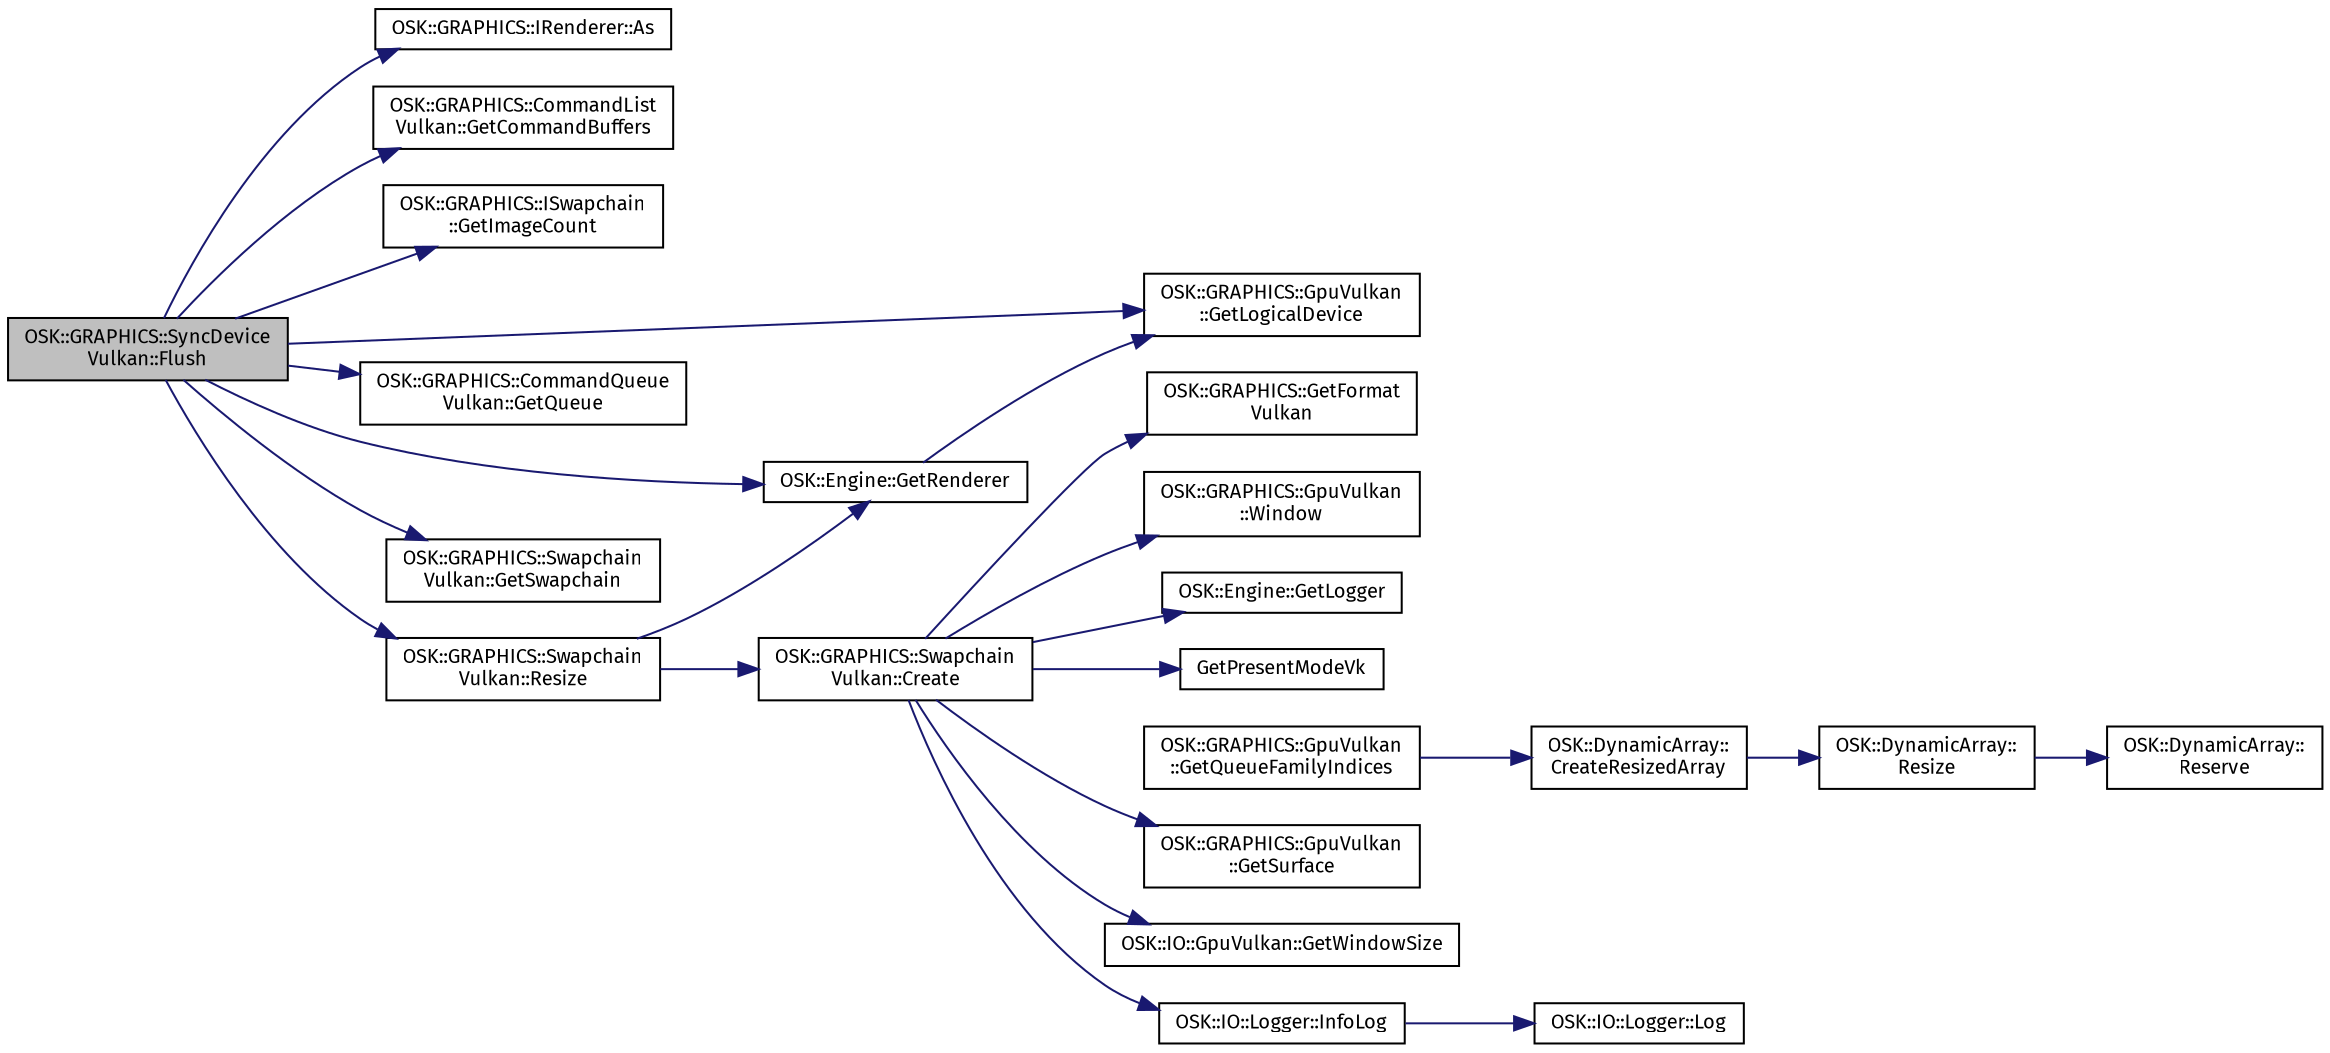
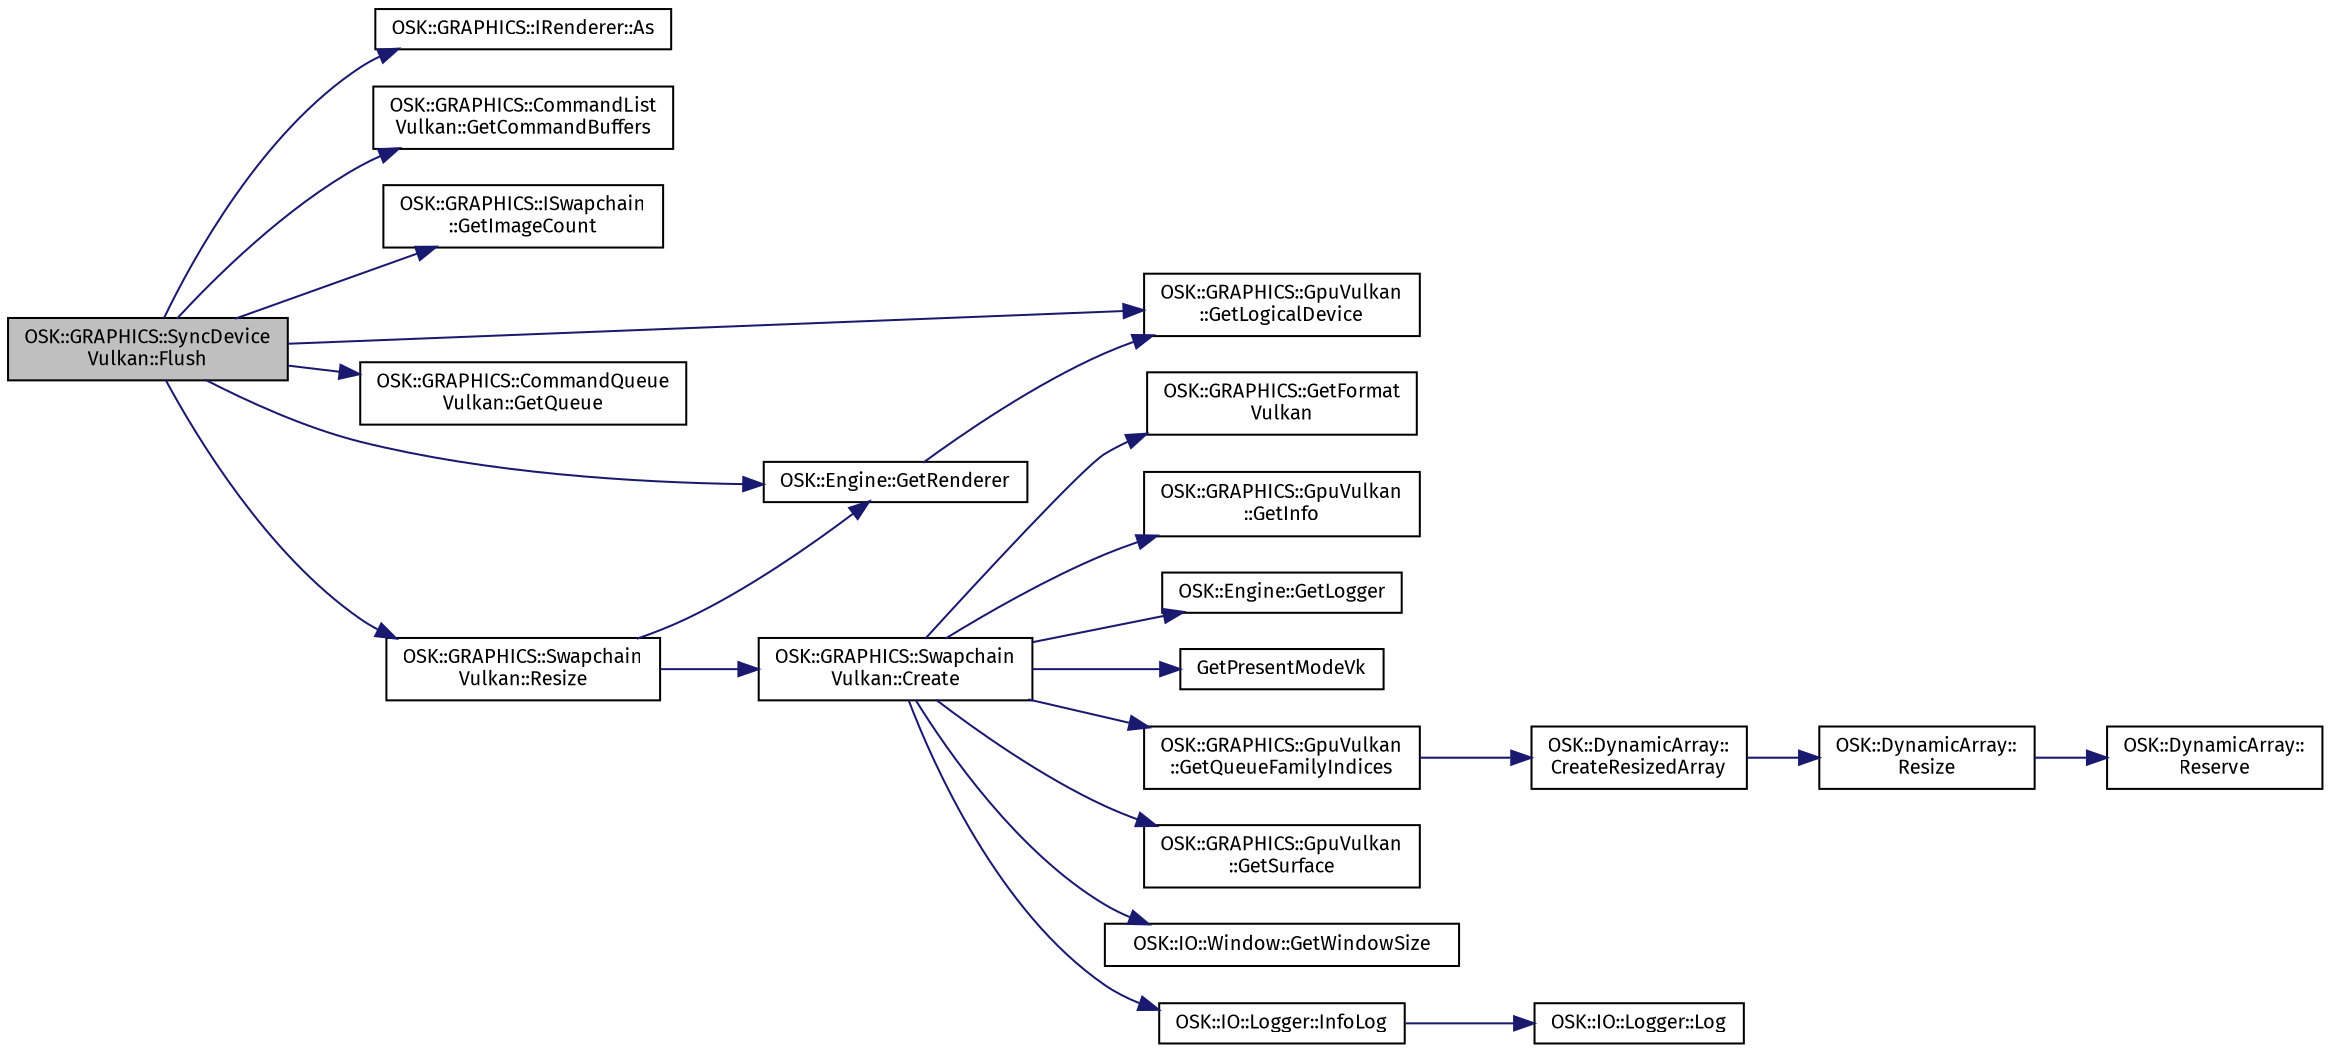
(1282, 504) -> (1282, 504)
(523, 571) -> none
none -> (1078, 711)
(1282, 945) -> (1282, 945)
